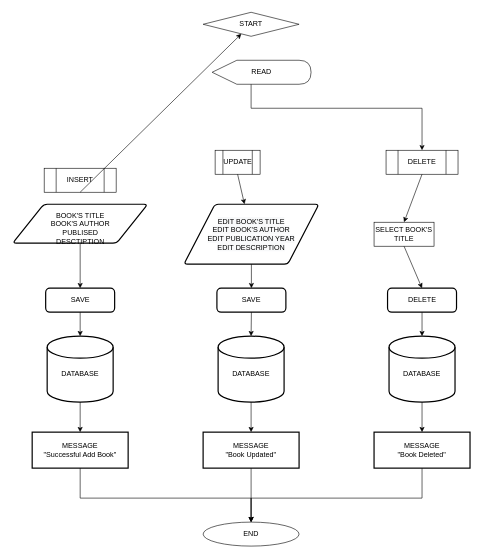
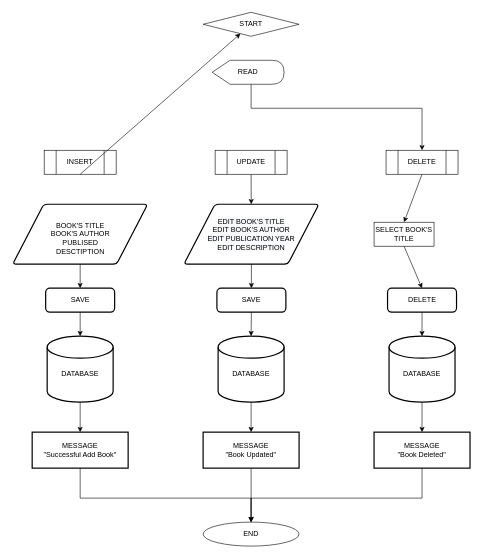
(262, 72) -> (248, 72)
(238, 162) -> (251, 162)
(80, 180) -> (80, 162)
(80, 224) -> (80, 234)
